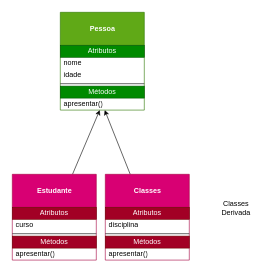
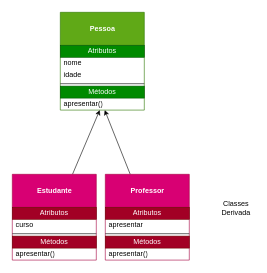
(148, 183) -> (148, 183)
(125, 225) -> (129, 225)
